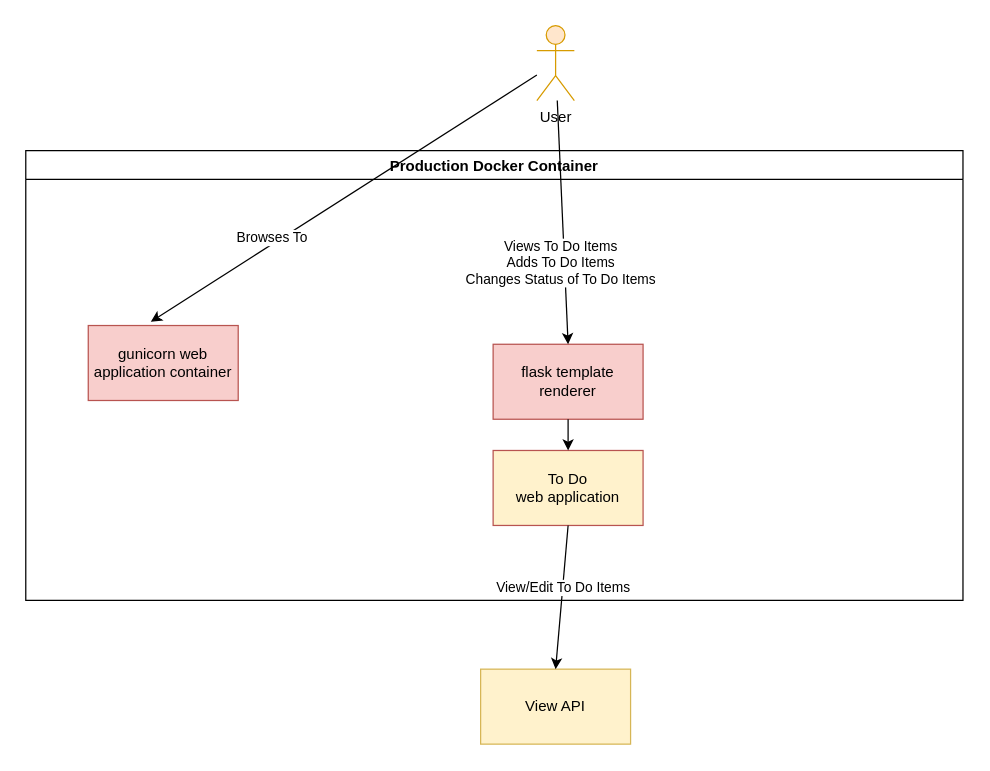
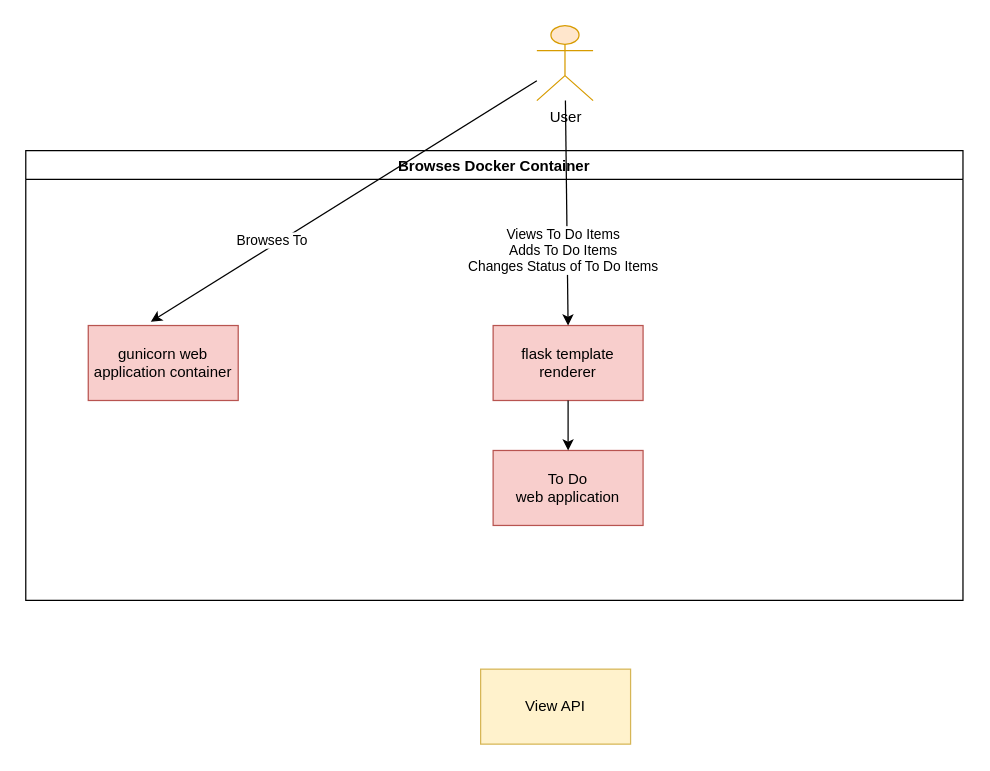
(556, 63) -> (565, 63)
(494, 166) -> (494, 166)
(568, 382) -> (568, 363)
(568, 488) -> (568, 488)
(562, 594) -> none
